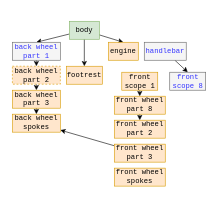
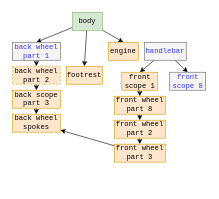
(84, 30) -> (87, 21)
none -> (148, 65)
(36, 99) -> (36, 99)
none -> (140, 139)
(140, 177) -> none
